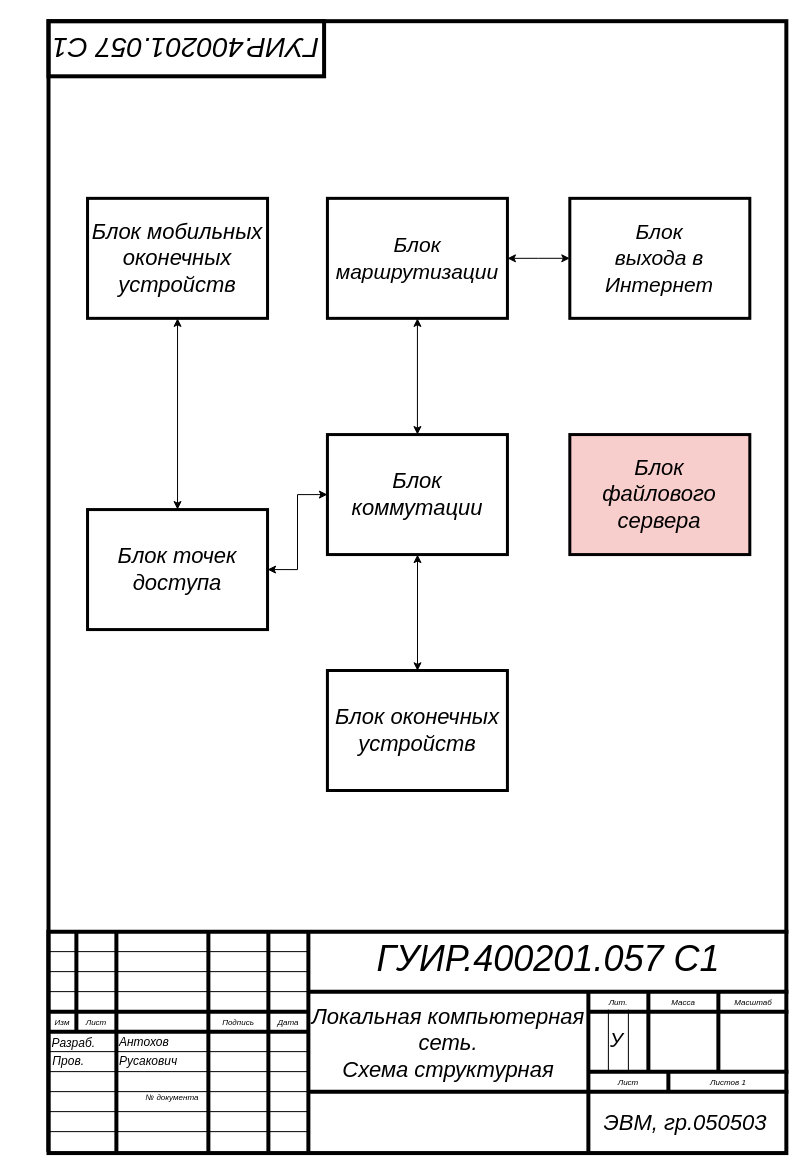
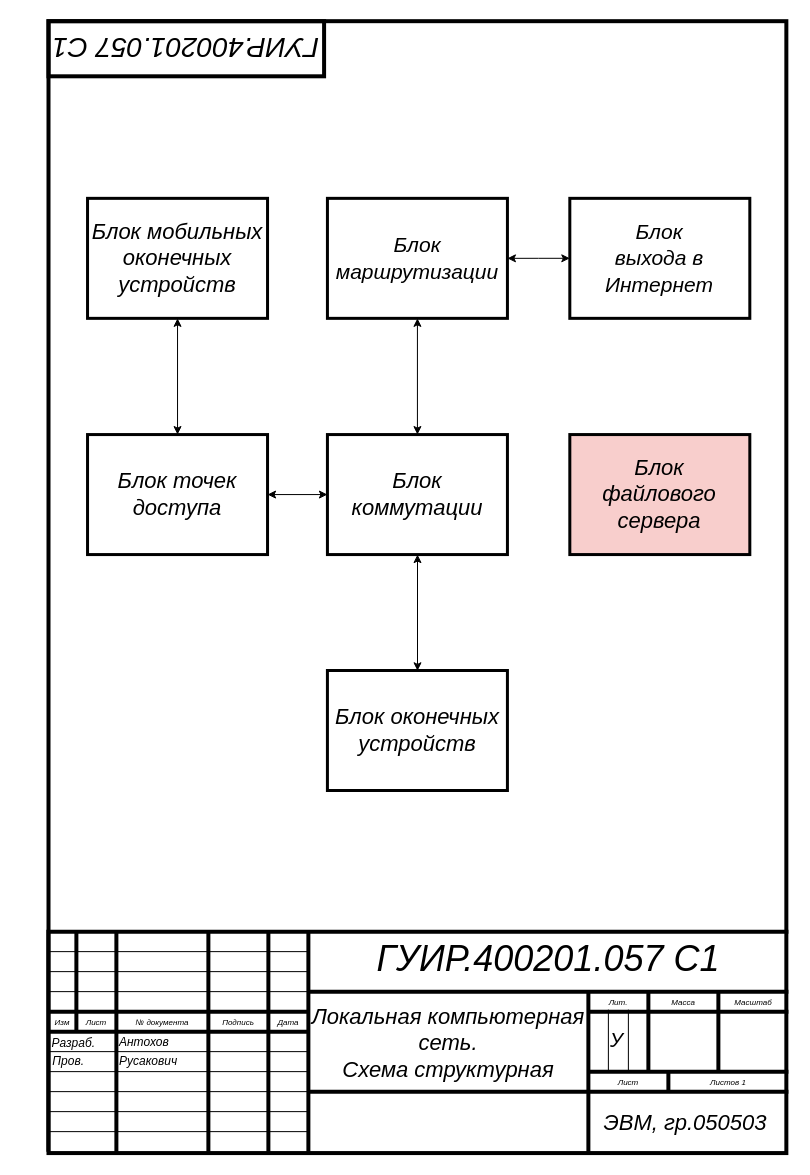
(178, 570) -> (178, 495)
(172, 1097) -> (162, 1022)
